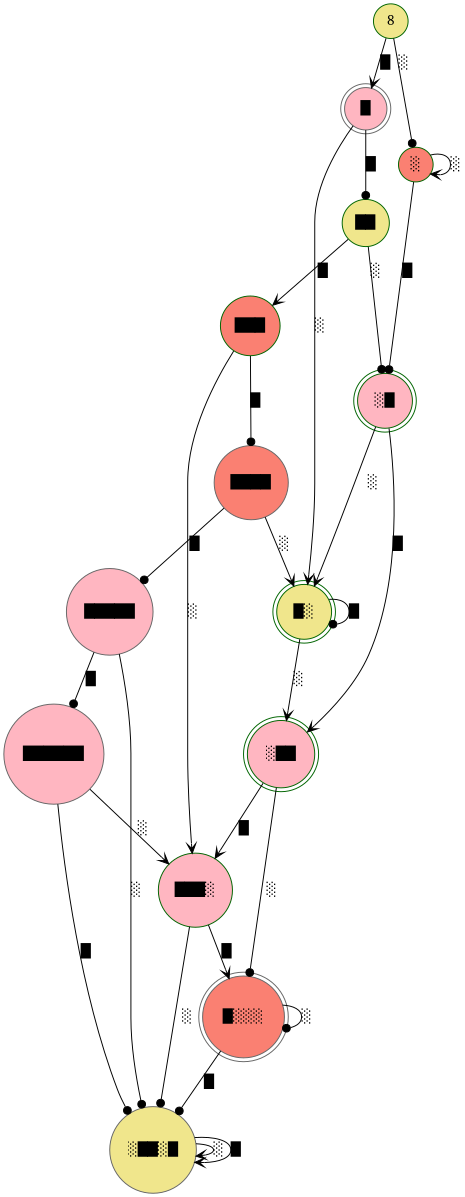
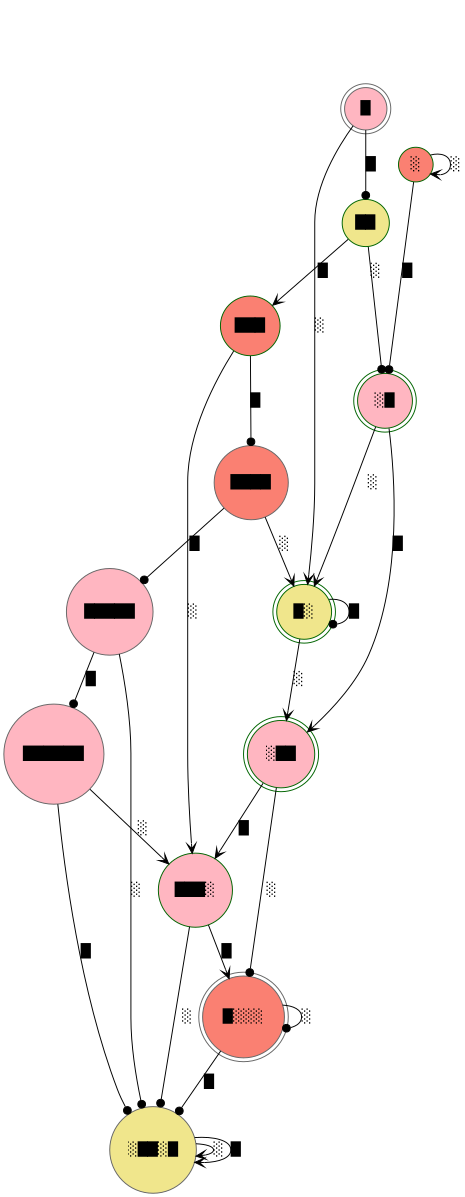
(391, 21) -> none
